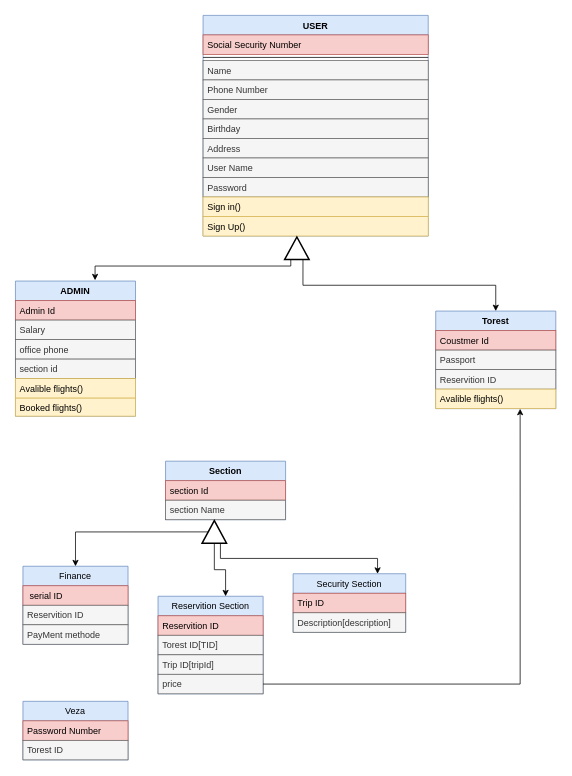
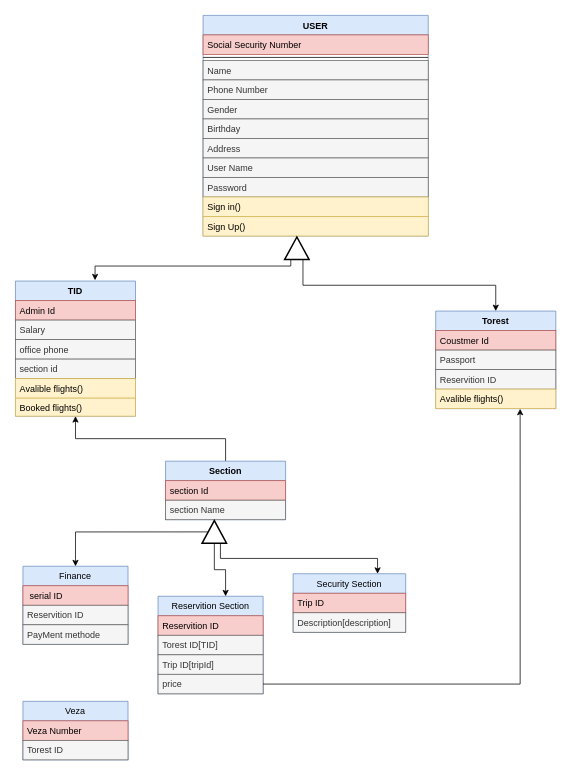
(75, 291) -> (75, 291)
none -> (153, 438)
(64, 731) -> (54, 731)
